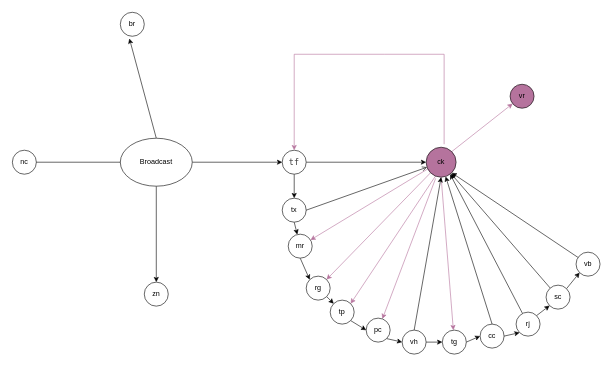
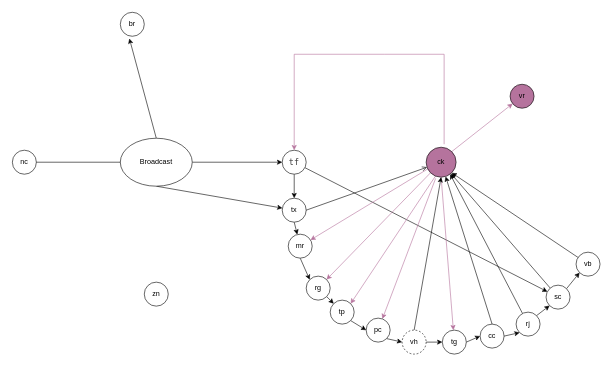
(420, 162) -> (528, 282)
(156, 276) -> (219, 197)
(414, 342) -> (414, 342)
